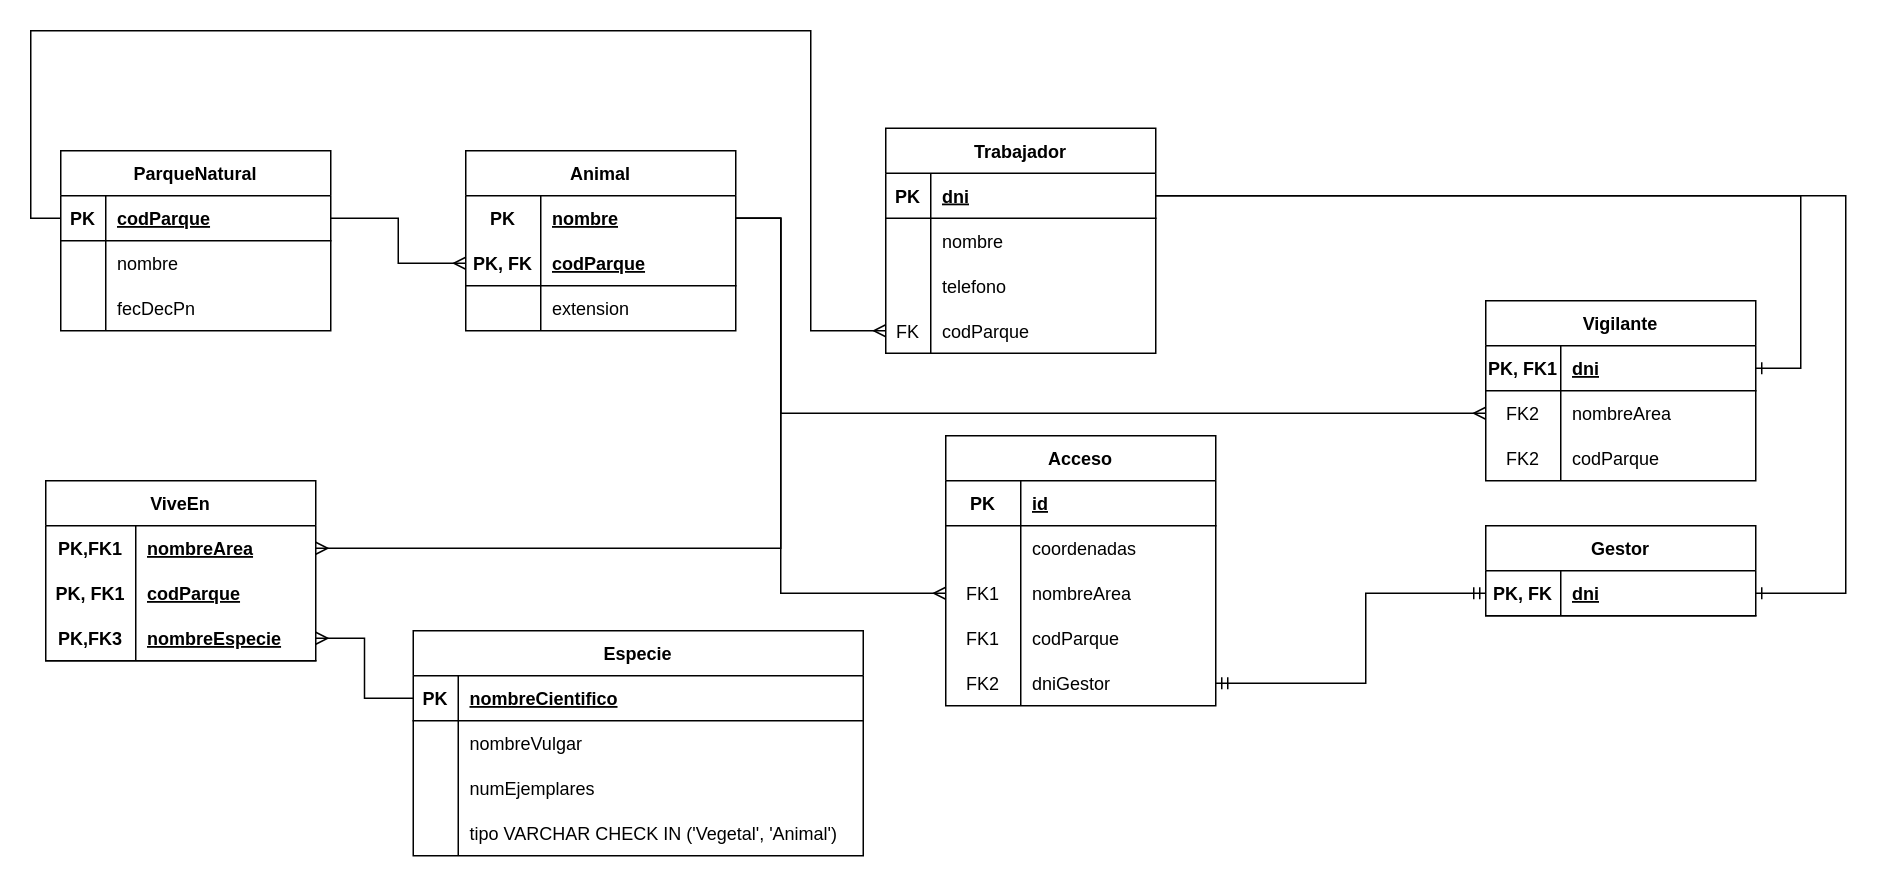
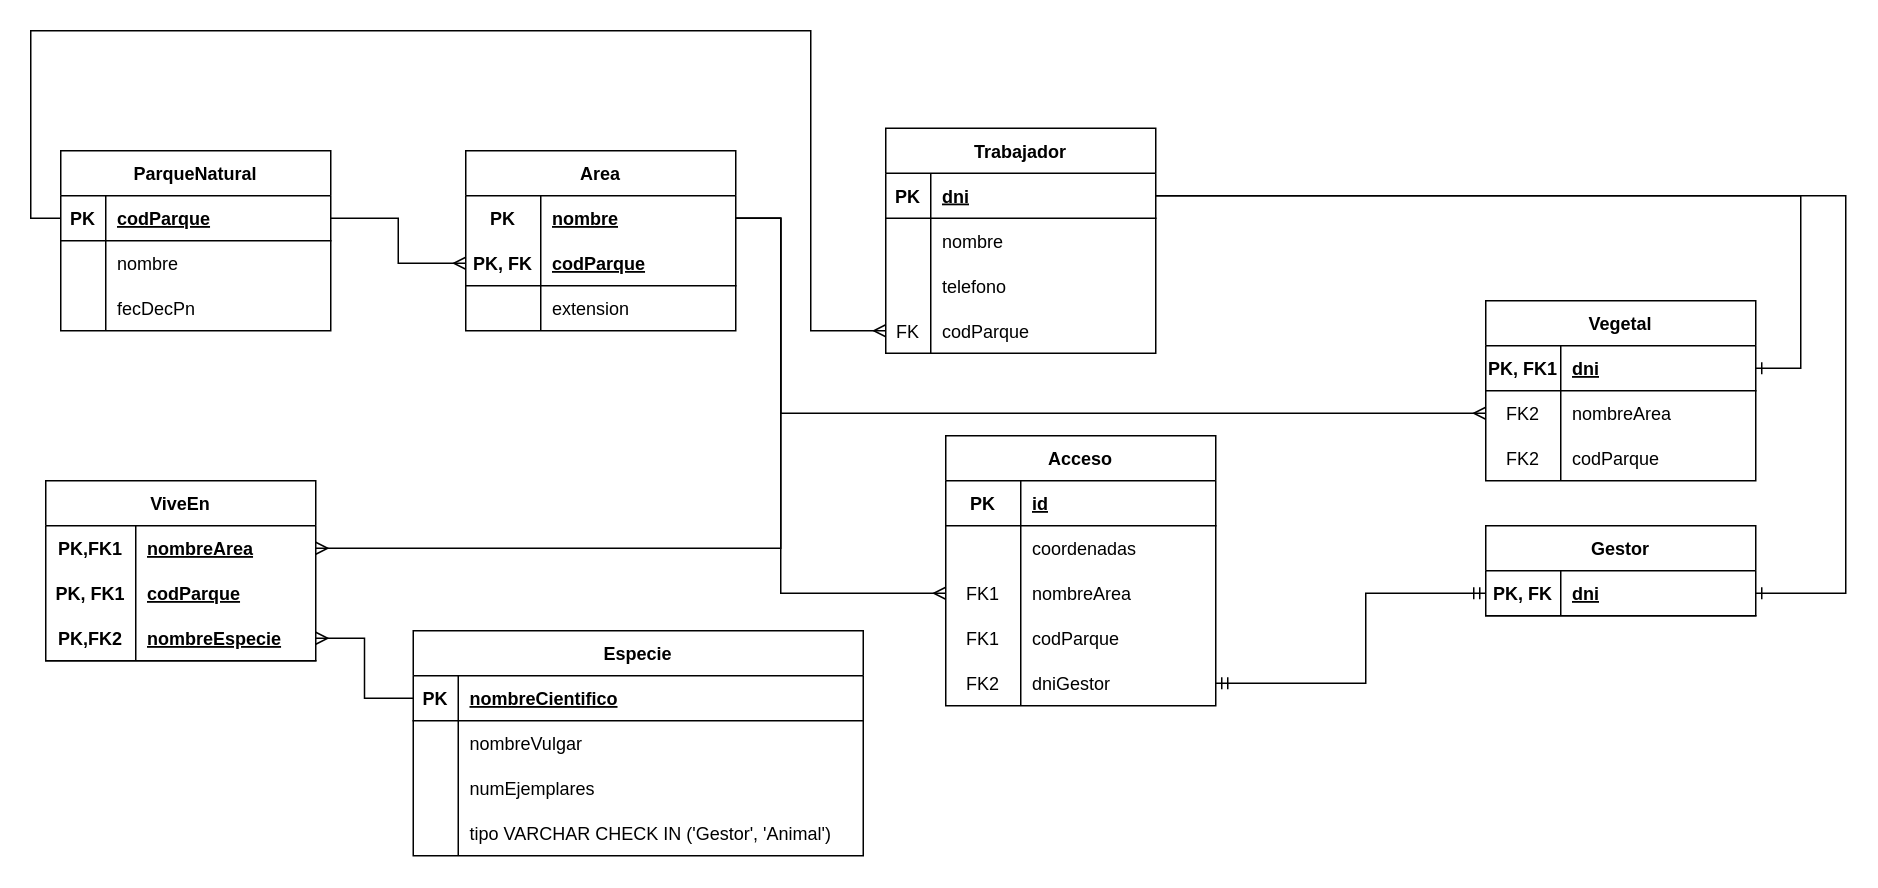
(600, 174) -> (600, 174)
(1620, 324) -> (1620, 324)
(90, 639) -> (90, 639)
(653, 834) -> (651, 834)
